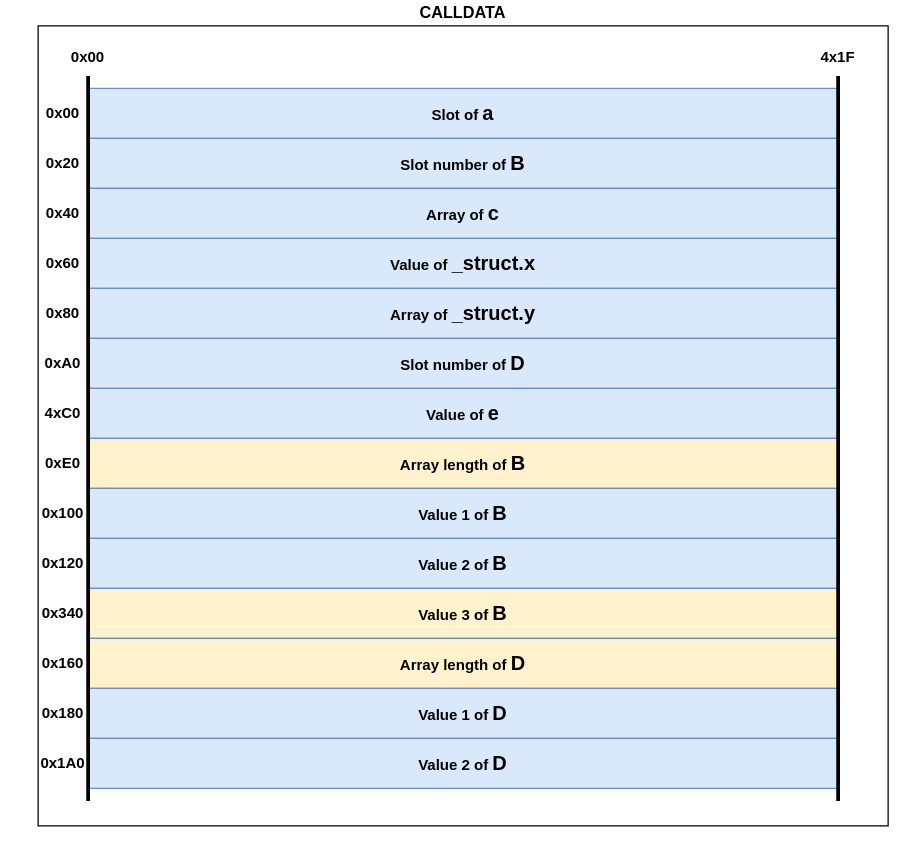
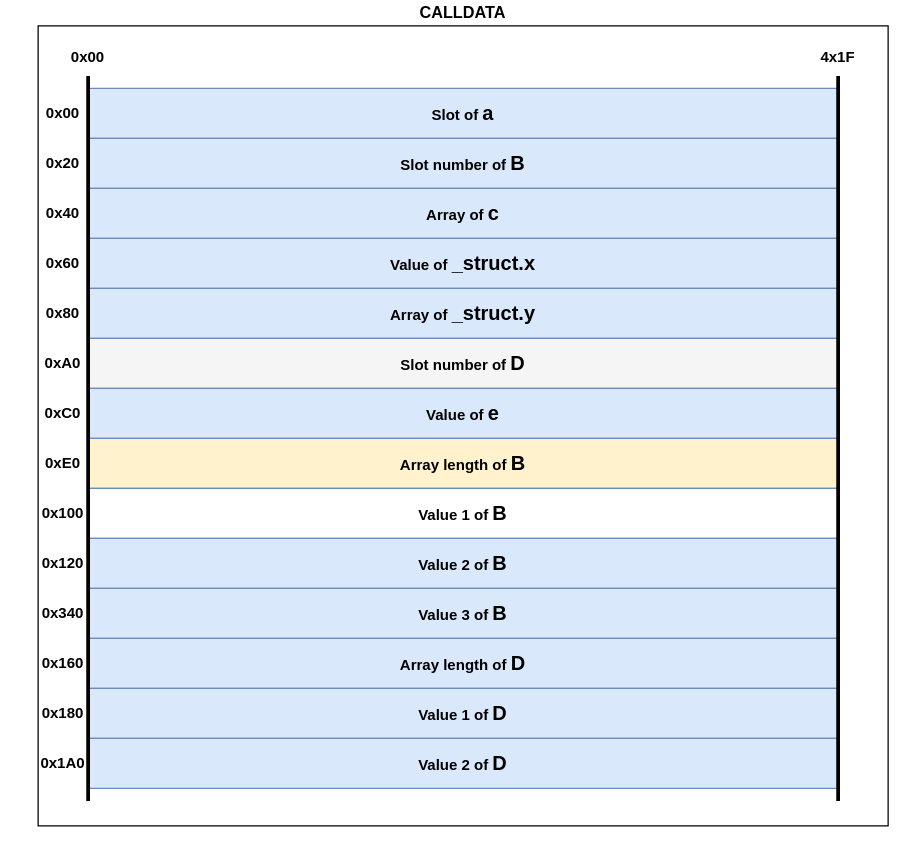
(463, 363) -> (463, 363)
(63, 413) -> (63, 413)
(463, 513) -> (463, 513)
(463, 613) -> (463, 613)
(463, 663) -> (463, 663)
